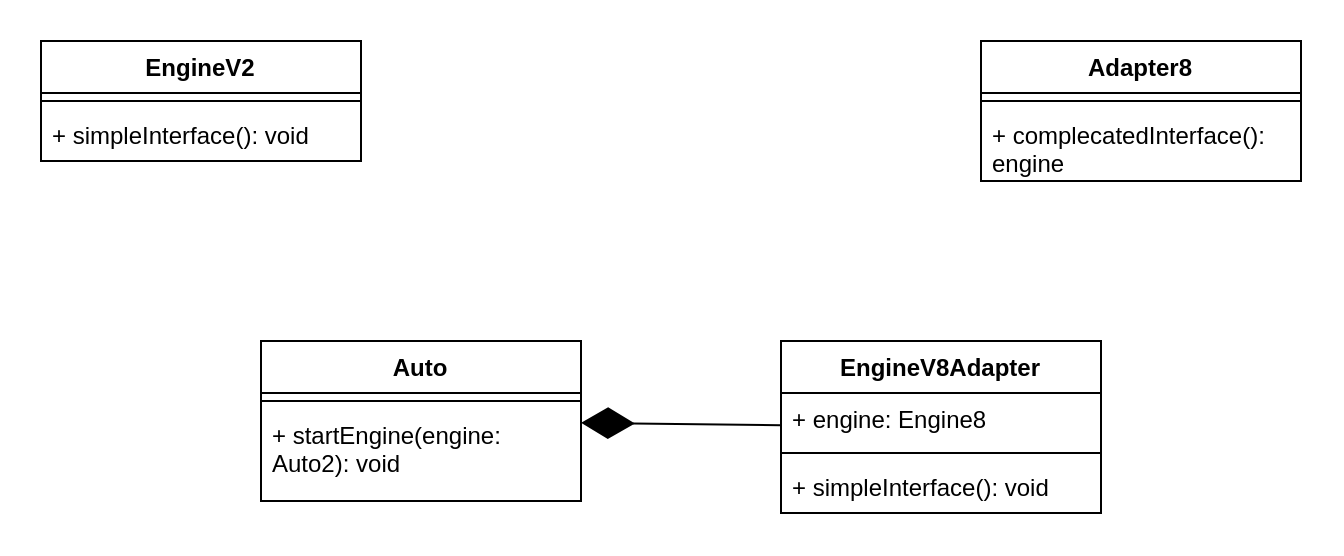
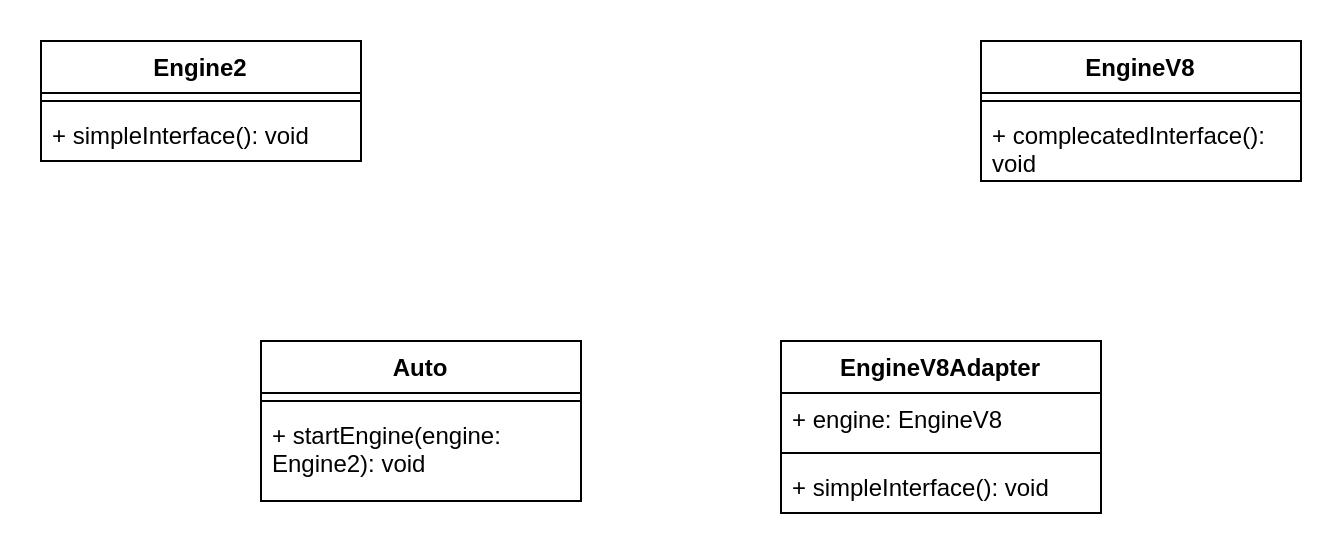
(201, 69) -> (201, 69)
(1141, 69) -> (1141, 69)
(1143, 152) -> (1143, 152)
(892, 421) -> (898, 421)
(706, 424) -> none
(423, 452) -> (423, 452)
